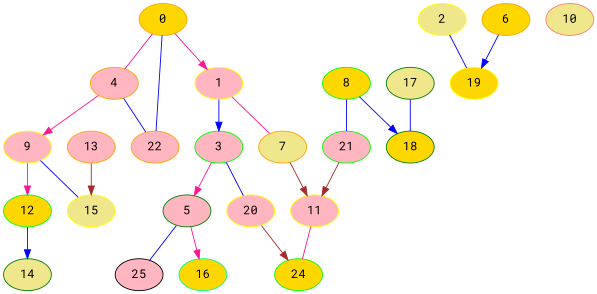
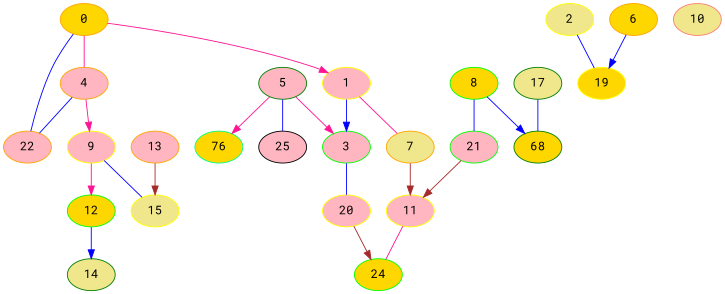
(410, 147) -> (538, 147)
(205, 175) -> (311, 112)
(203, 275) -> (219, 147)
